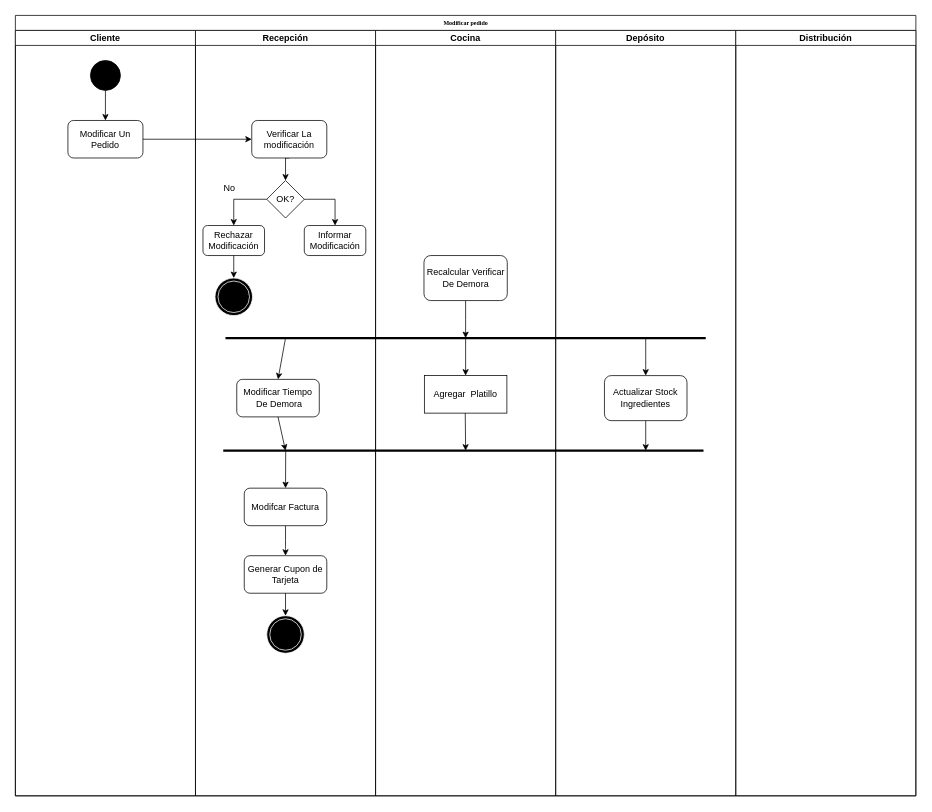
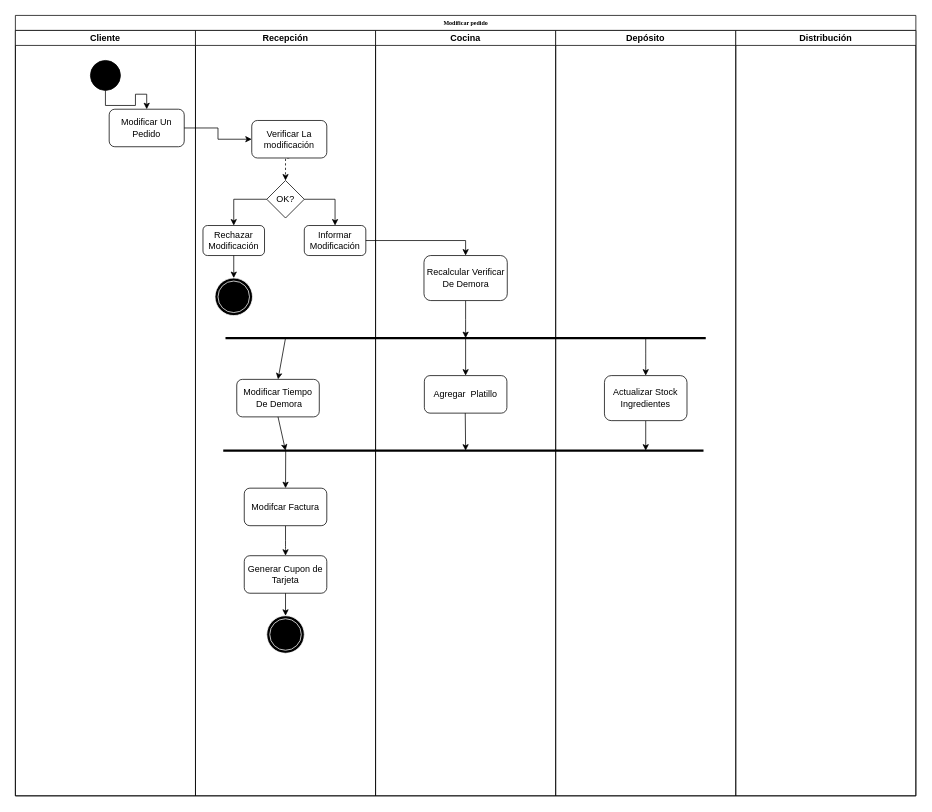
(105, 139) -> (147, 128)
(285, 164) -> (285, 164)
(229, 188) -> none
none -> (420, 240)
(465, 394) -> (465, 394)
